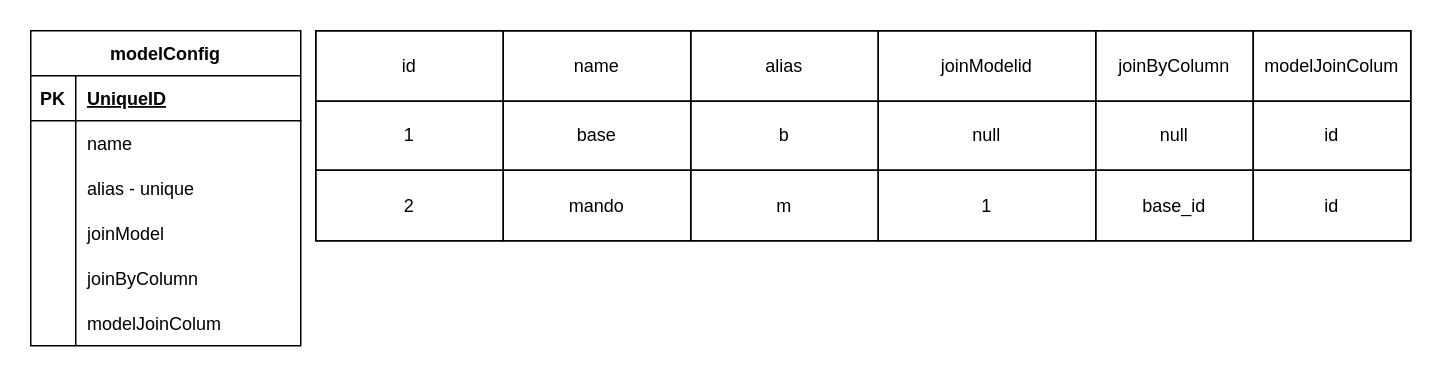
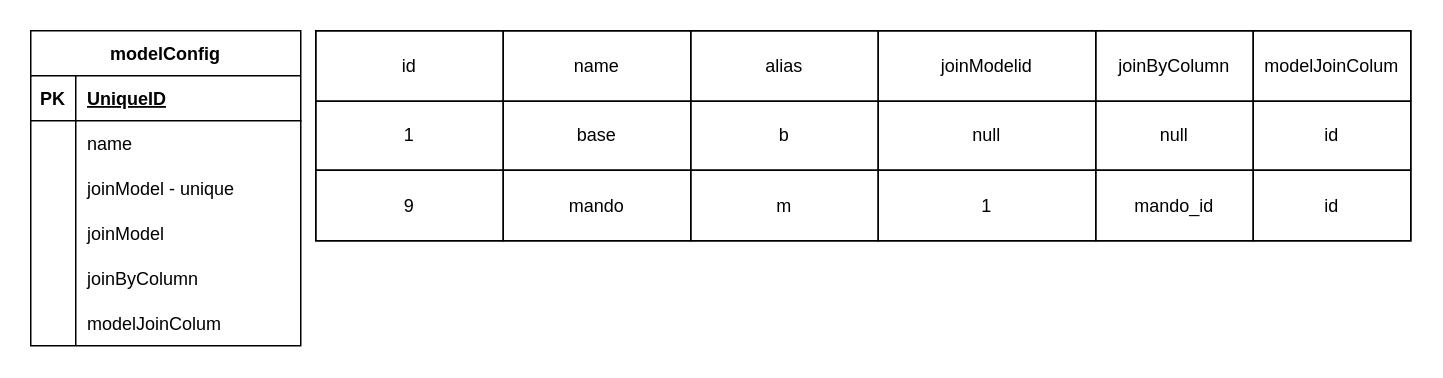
(146, 189) -> (166, 189)
(410, 206) -> (410, 206)
(1175, 206) -> (1175, 206)
